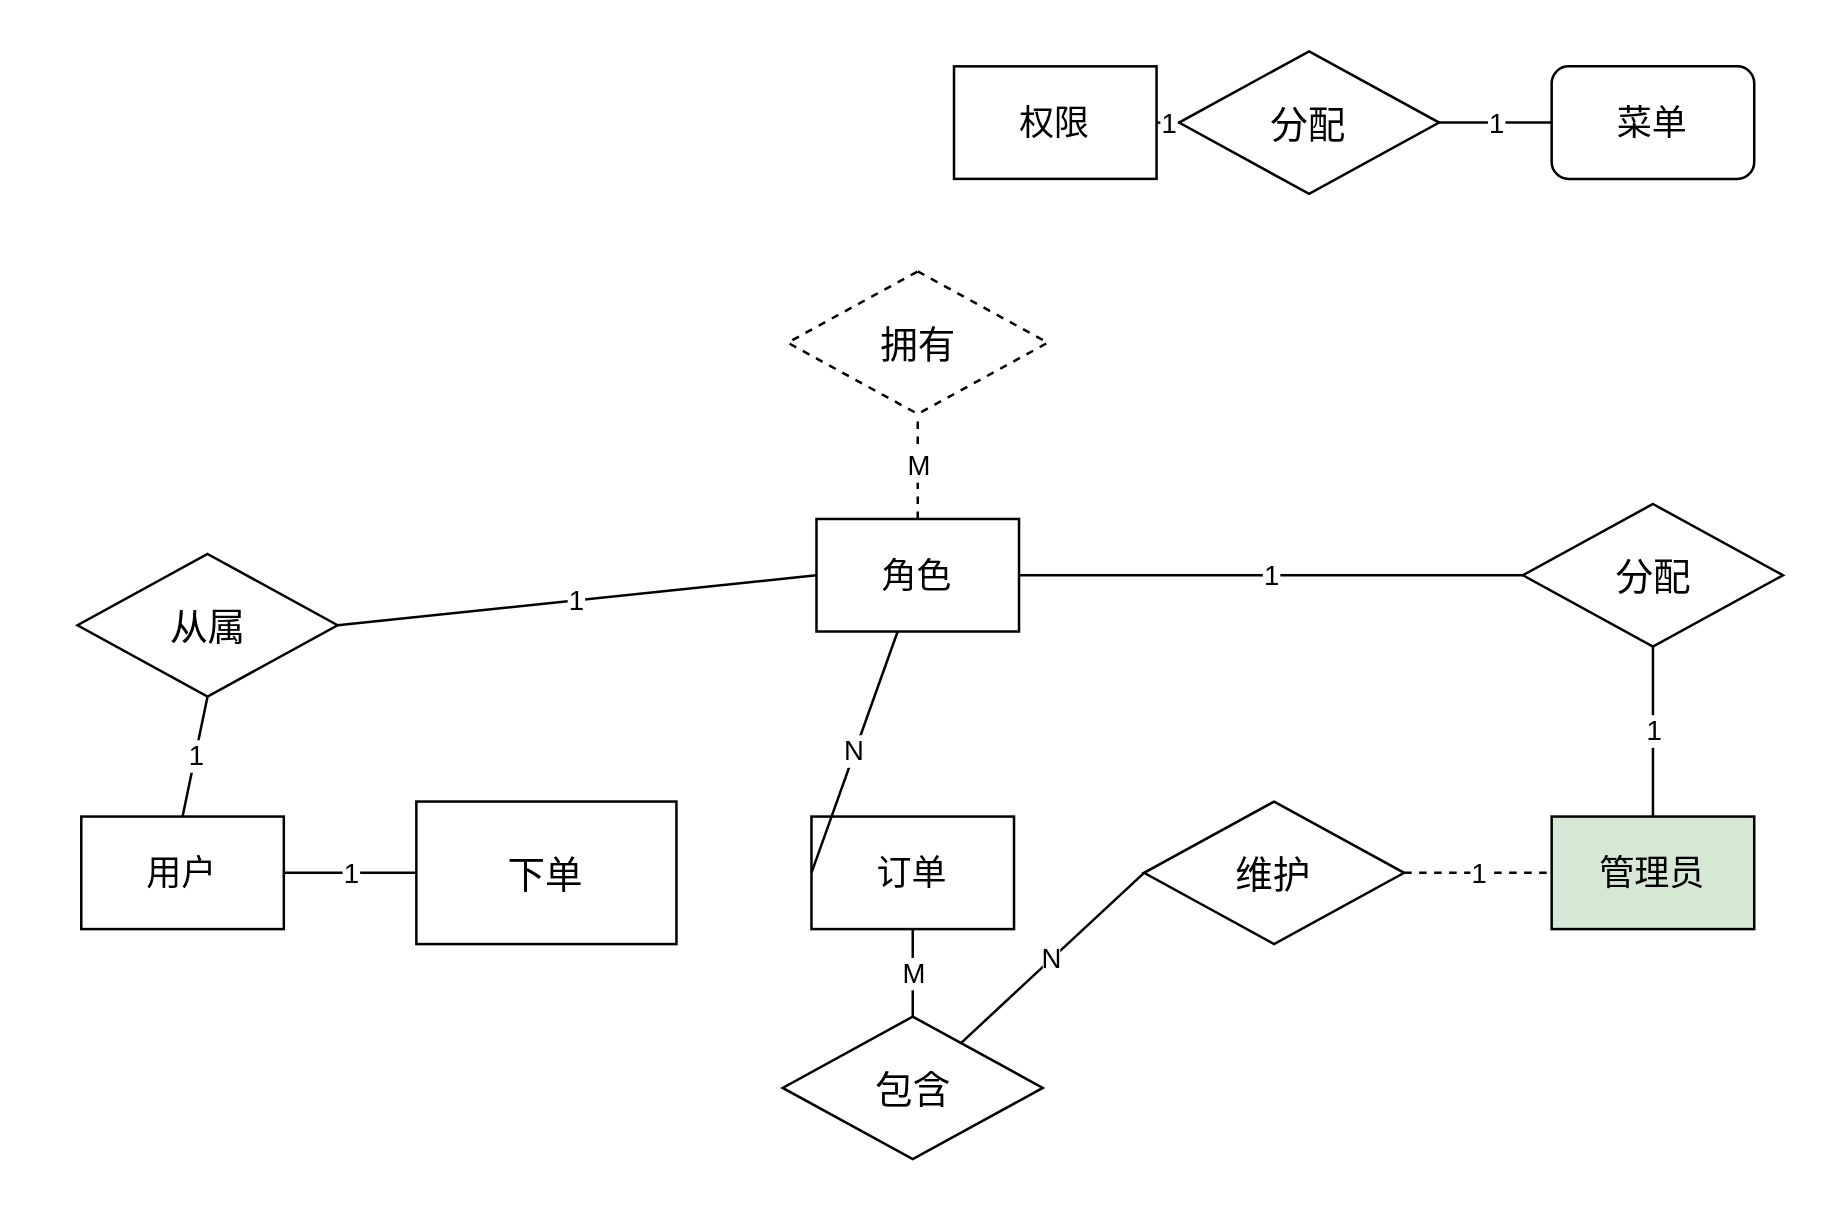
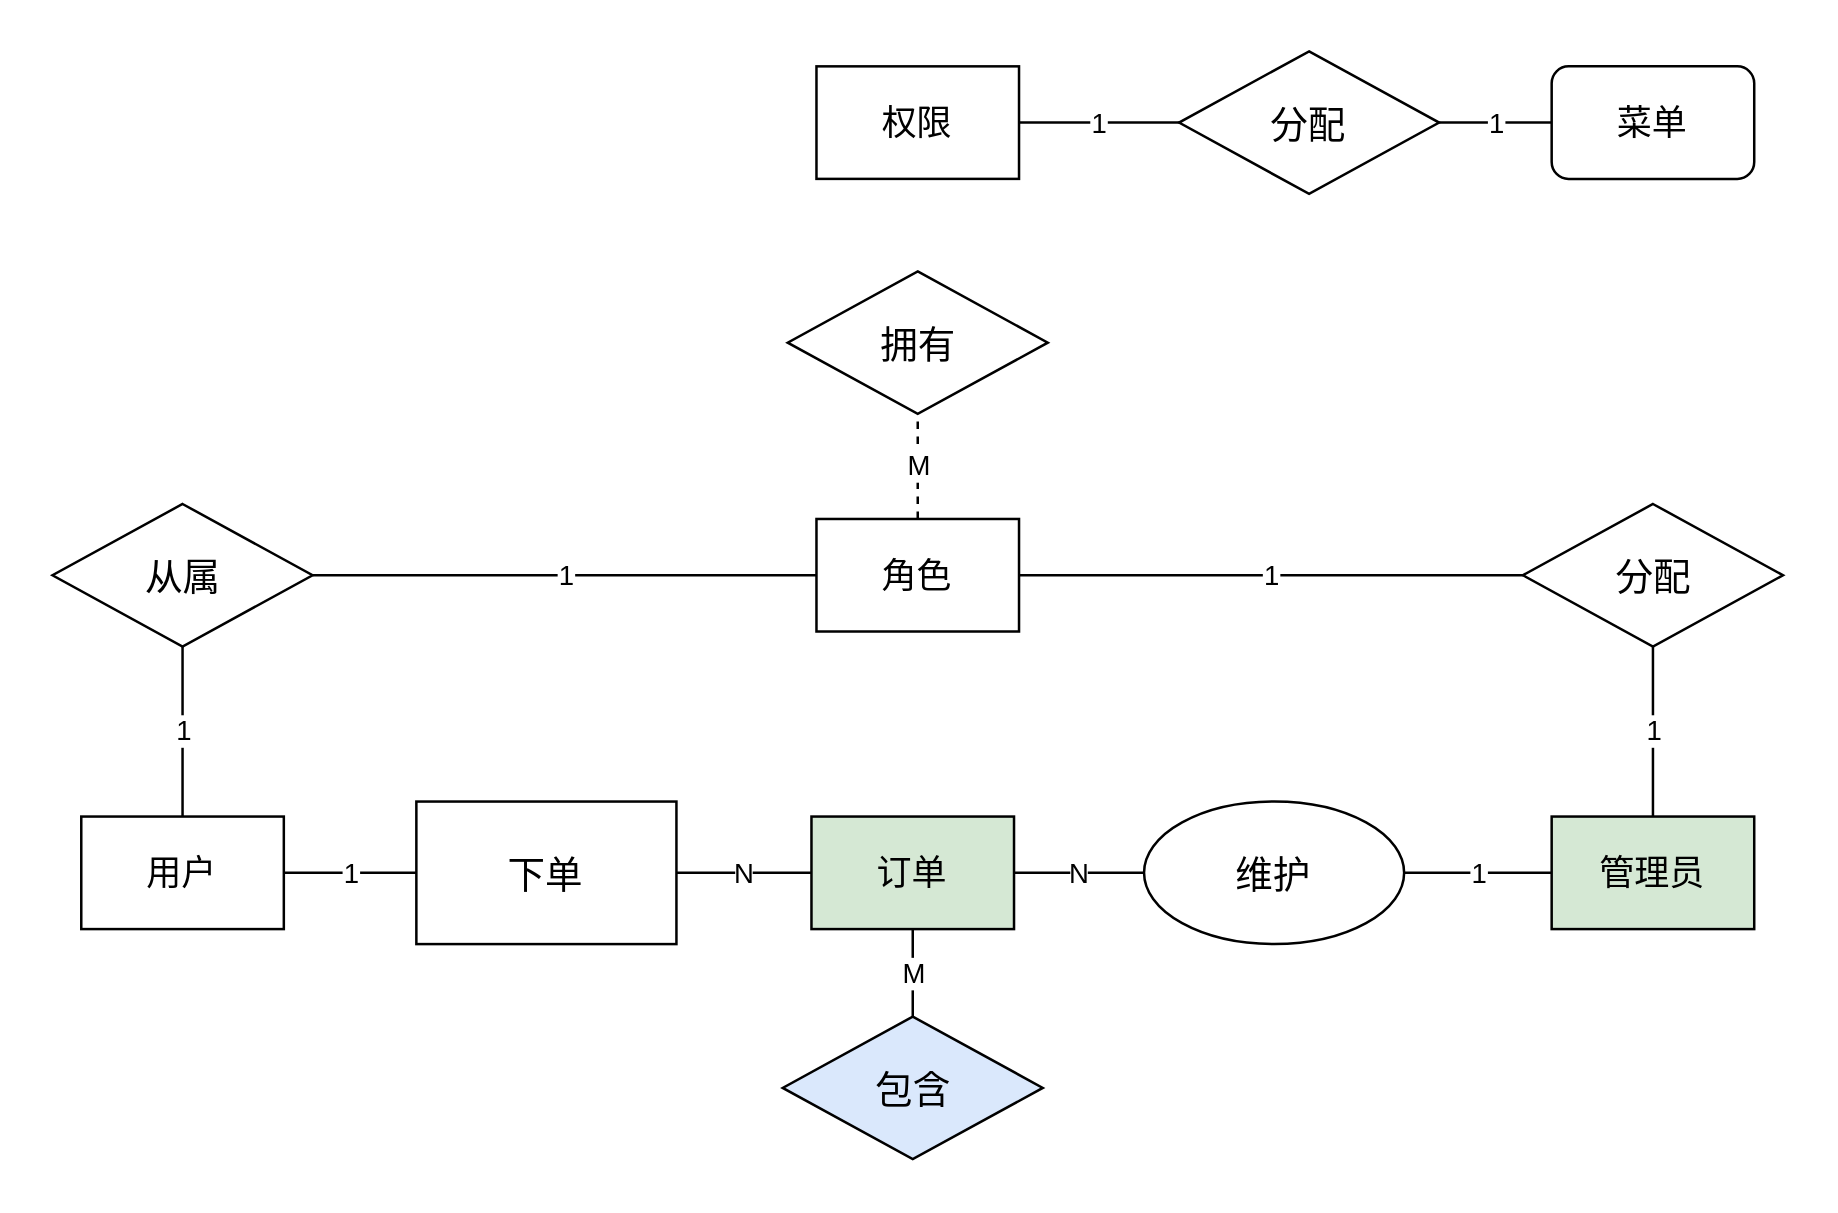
(1055, 123) -> (918, 123)
(918, 343) -> (918, 343)
(208, 625) -> (183, 575)
(875, 693) -> (744, 873)
(913, 873) -> (913, 873)
(1274, 873) -> (1274, 873)
(1518, 873) -> (1518, 873)
(1053, 957) -> (1079, 873)
(913, 1088) -> (913, 1088)
